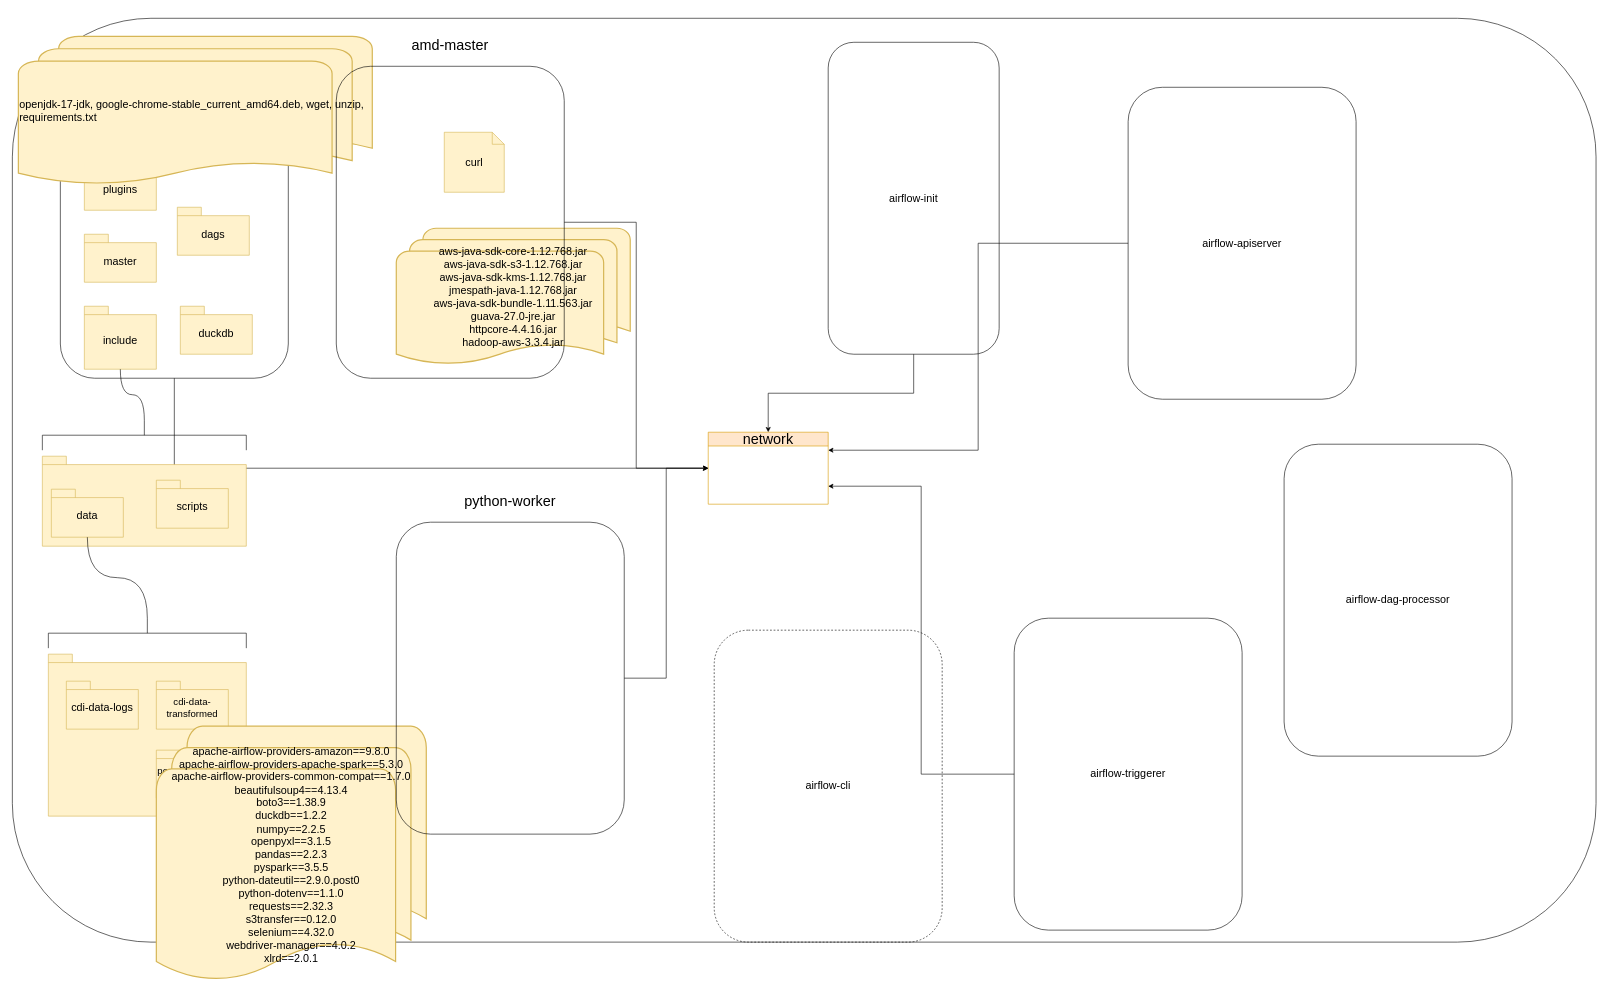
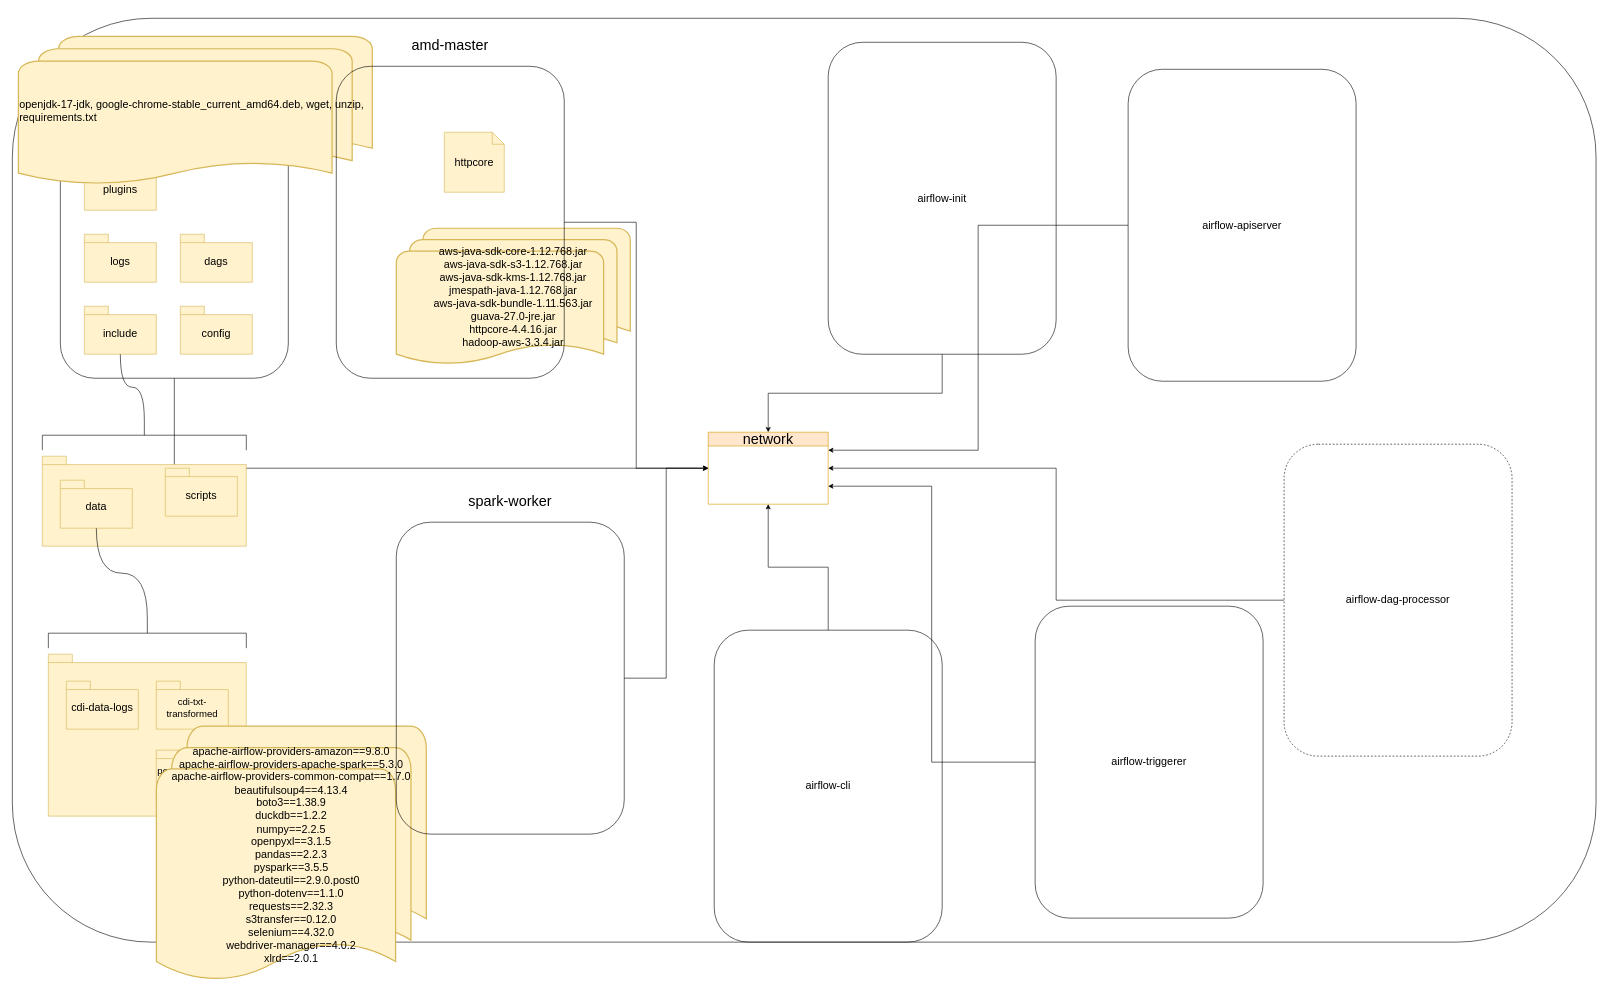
(474, 162) -> (474, 162)
(914, 198) -> (942, 198)
(213, 231) -> (216, 258)
(1242, 243) -> (1242, 225)
(120, 261) -> (120, 261)
(216, 333) -> (216, 333)
(120, 338) -> (120, 330)
none -> (1056, 468)
(510, 501) -> (510, 501)
(192, 504) -> (201, 492)
(87, 513) -> (96, 504)
none -> (768, 567)
(1398, 600) -> (1398, 600)
(192, 708) -> (192, 708)
(1128, 774) -> (1149, 762)
(828, 786) -> (828, 786)
